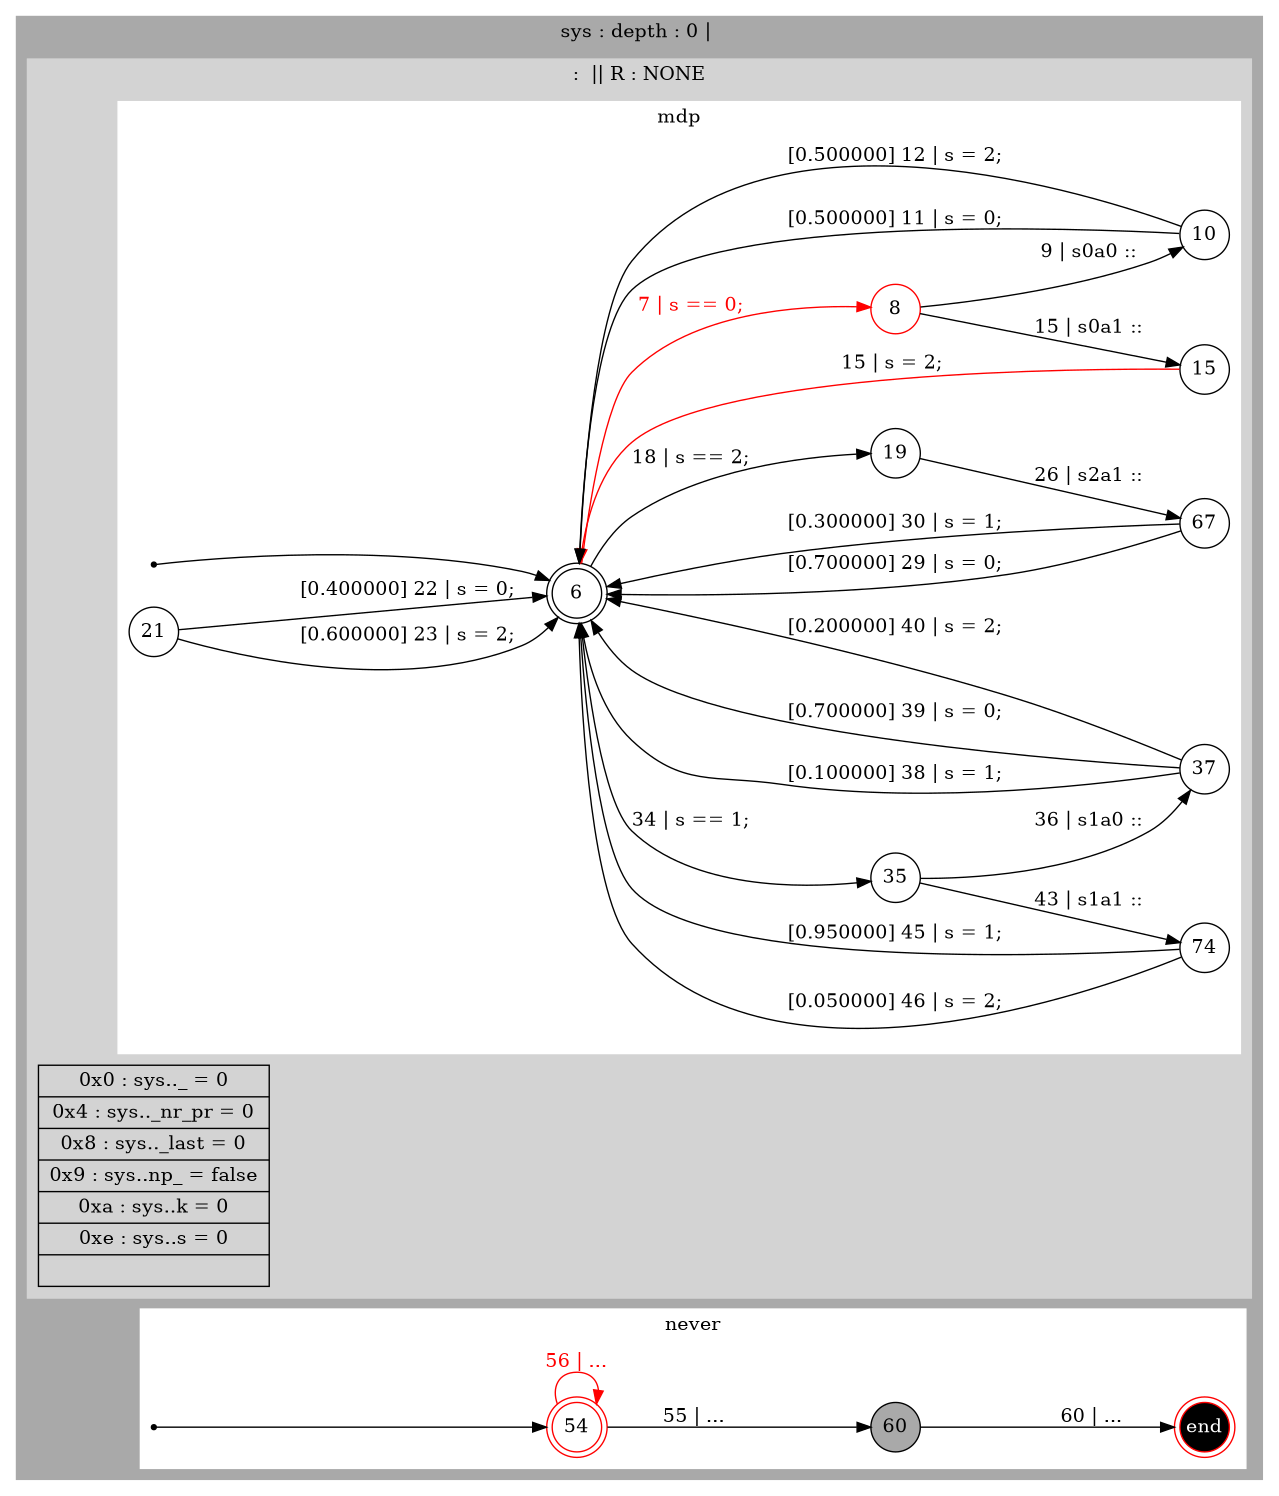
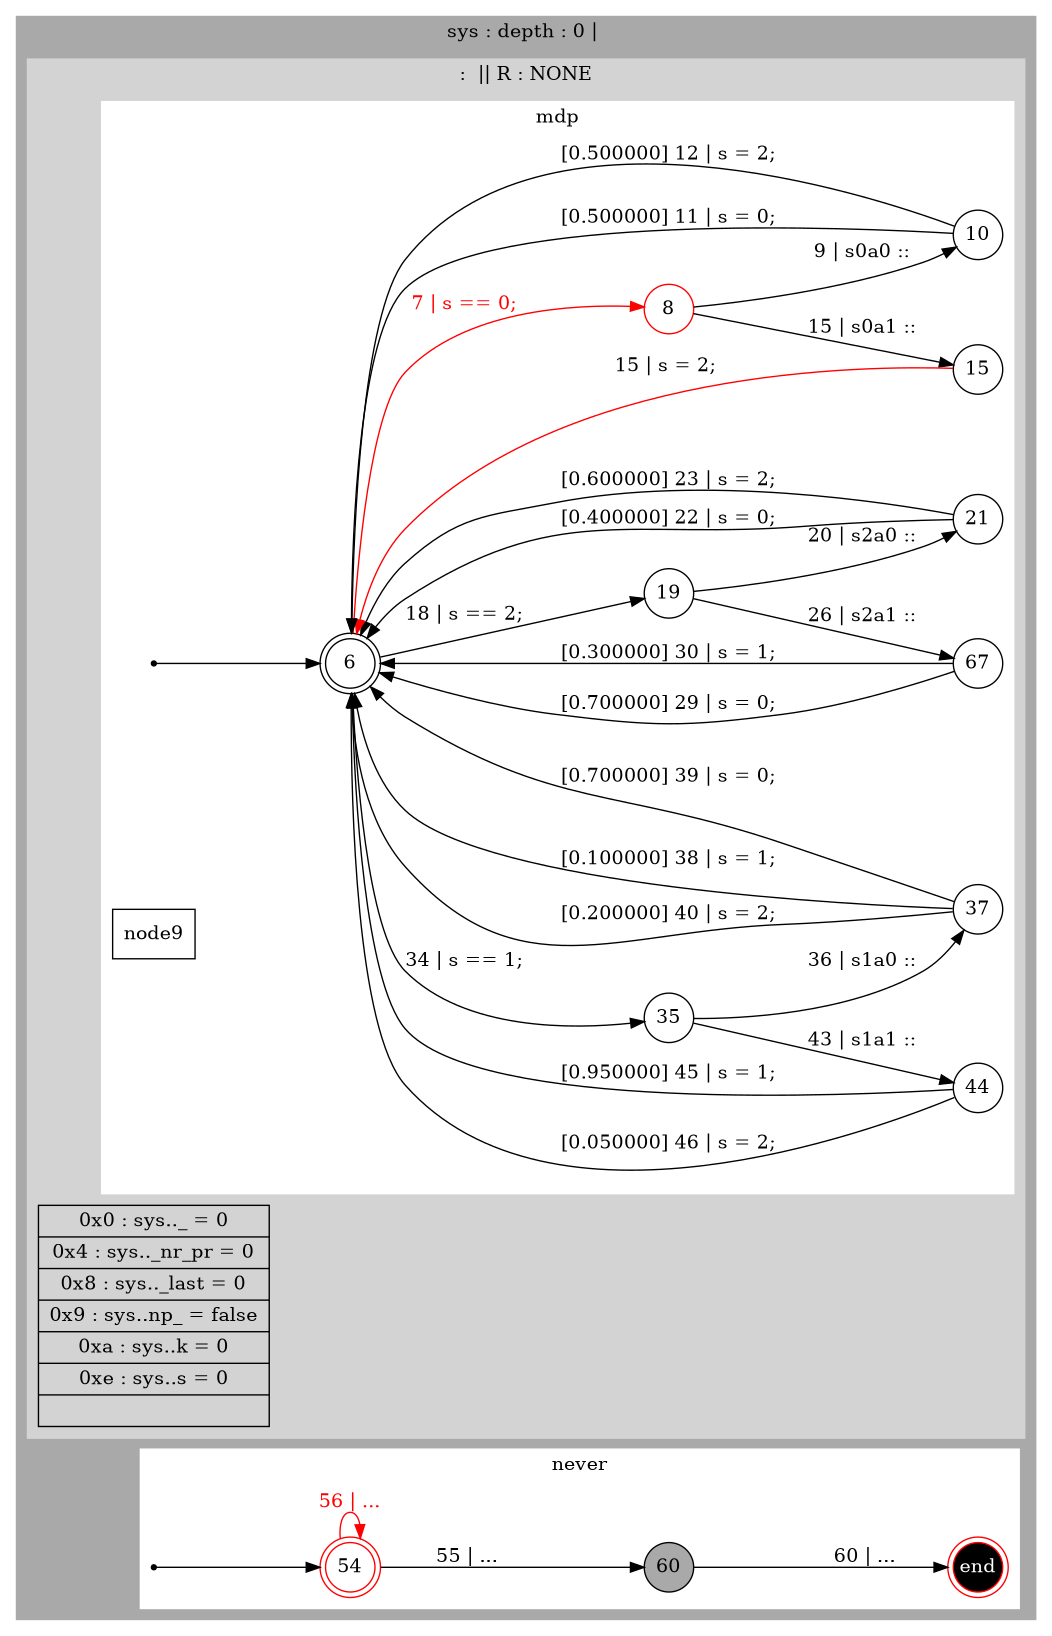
none -> (821, 573)
none -> (154, 934)
(1205, 948) -> (978, 1088)
